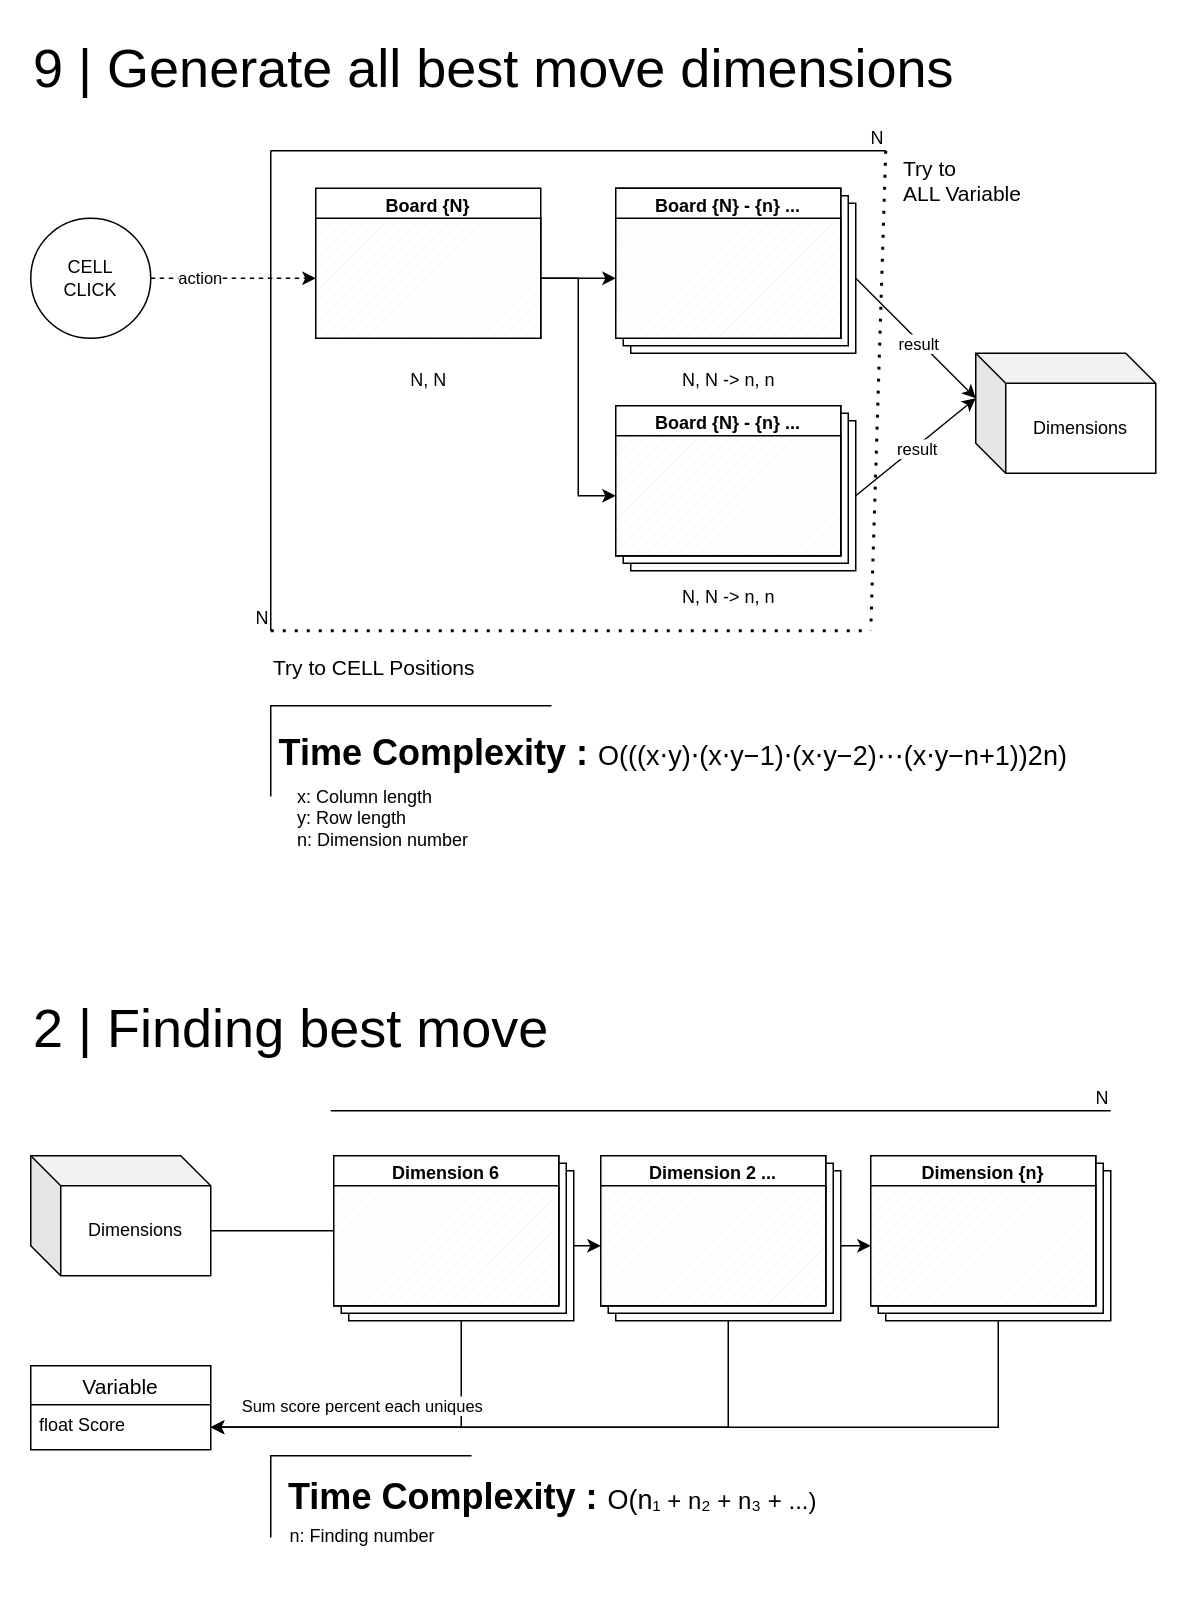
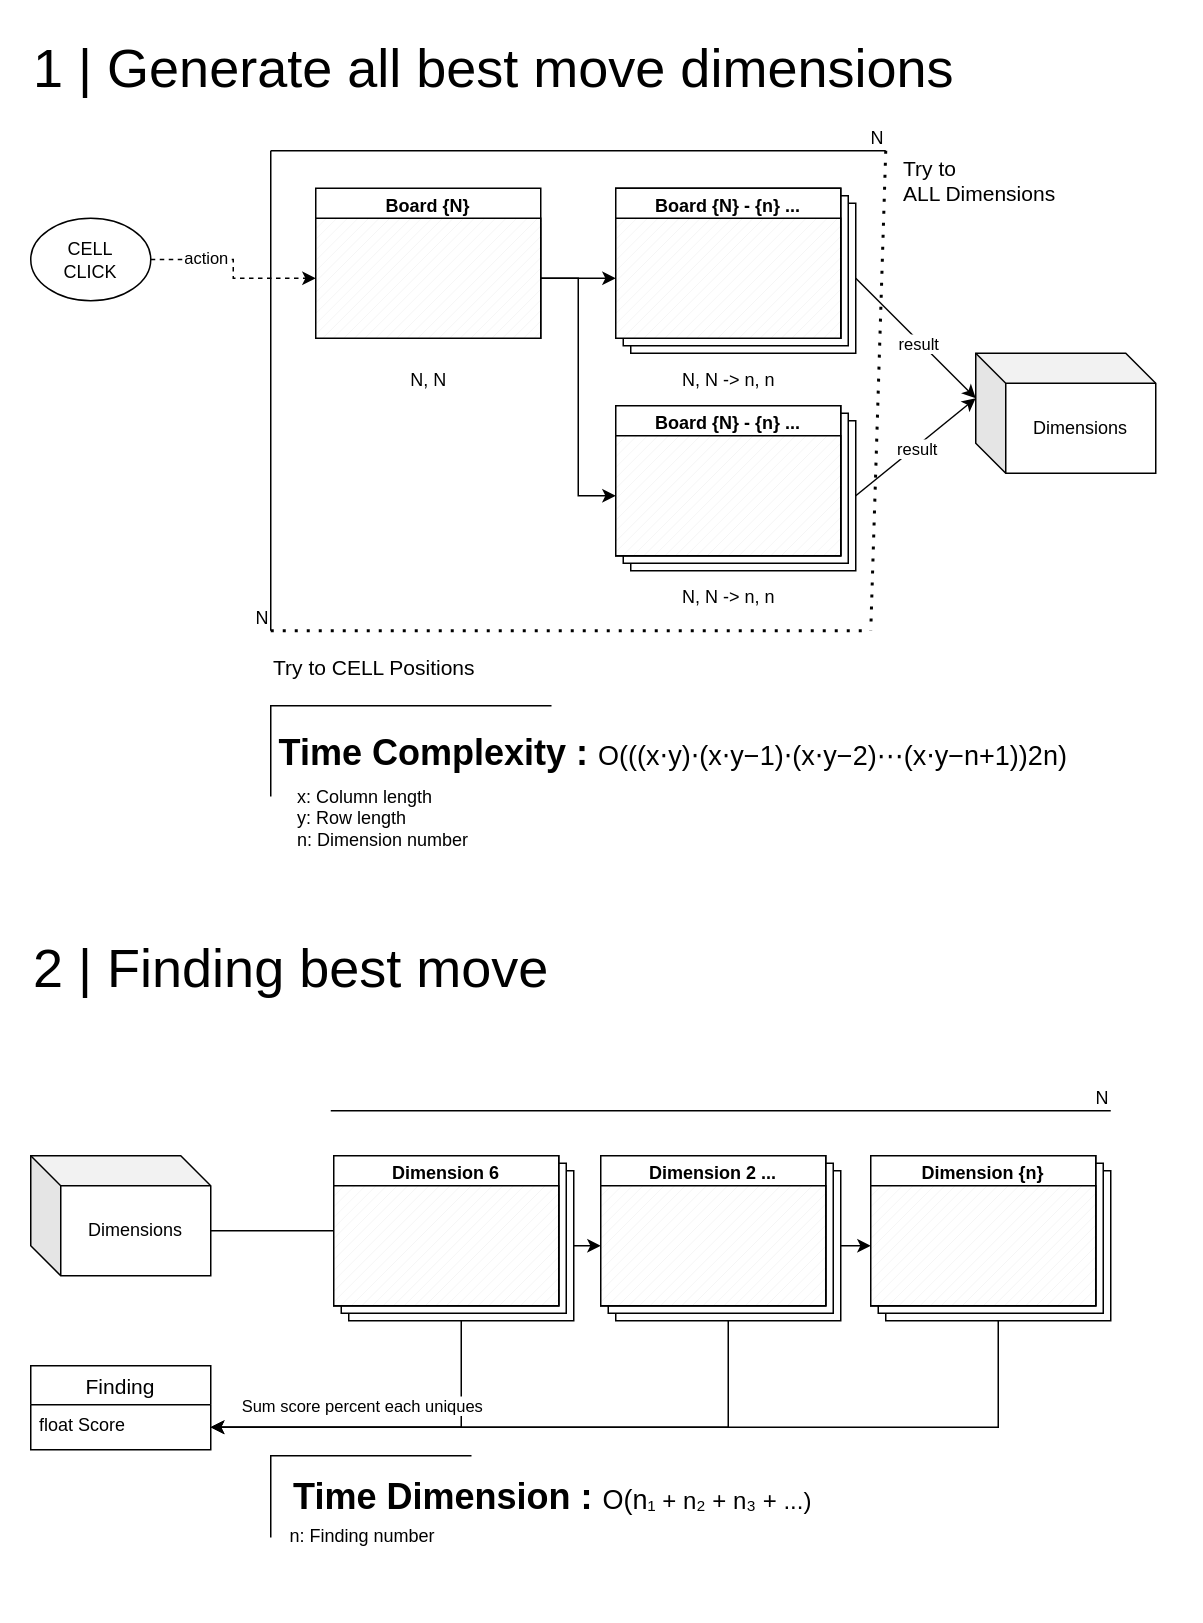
(194, 68) -> (194, 68)
(957, 181) -> (967, 181)
(91, 278) -> (91, 260)
(601, 1028) -> (601, 968)
(120, 1387) -> (120, 1387)
(558, 1510) -> (558, 1510)
